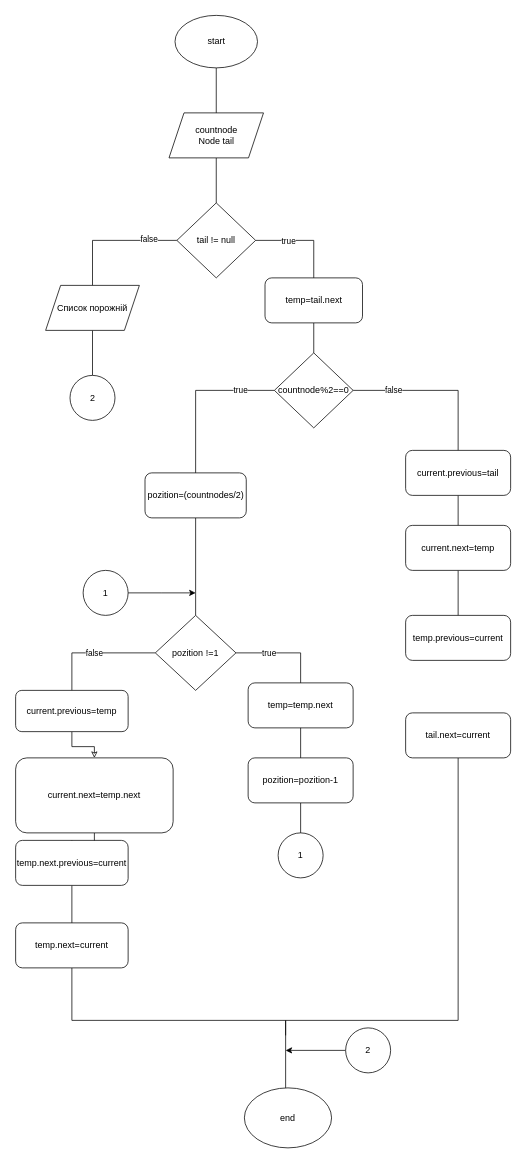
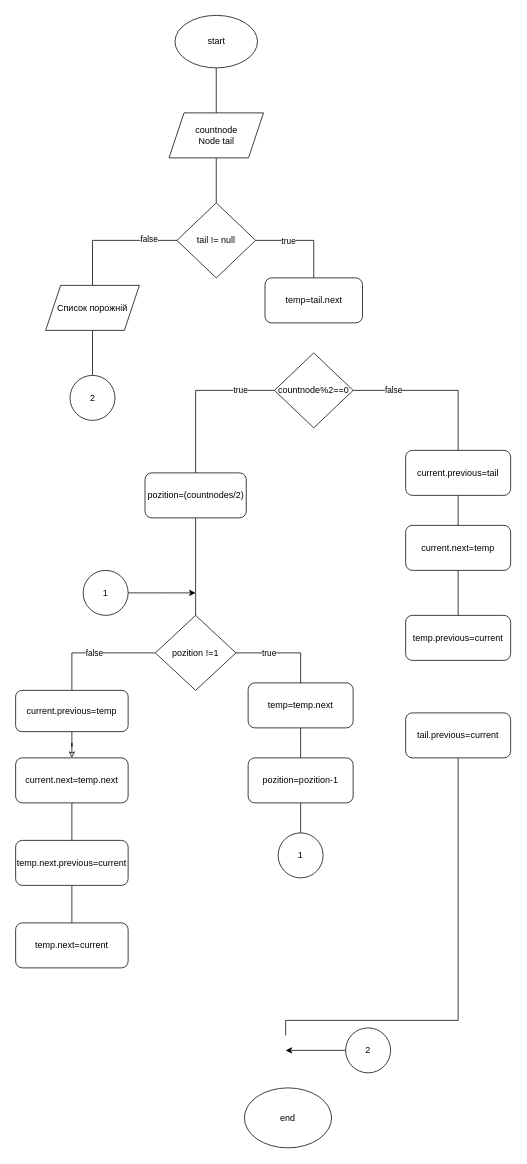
(314, 338) -> none
(458, 735) -> (458, 735)
(94, 795) -> (72, 780)
(151, 1020) -> none
